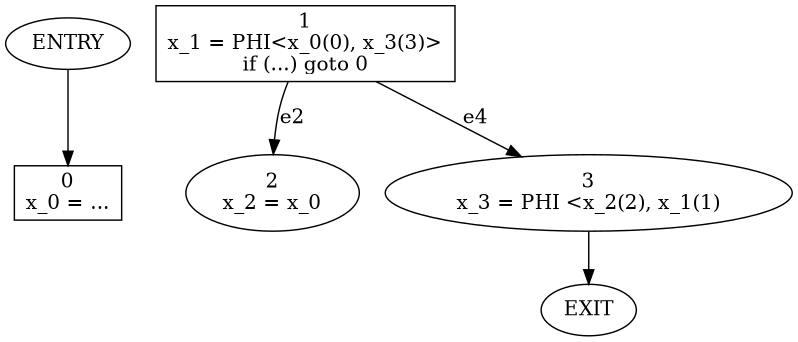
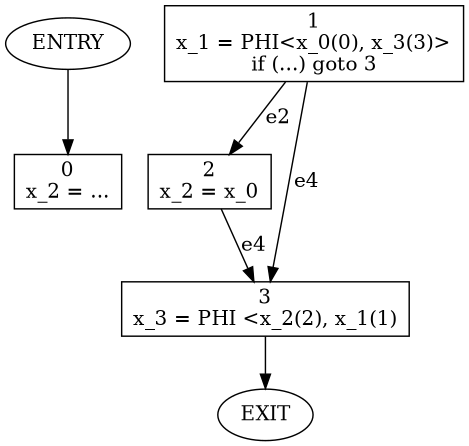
(305, 44) -> (314, 44)
(68, 193) -> (68, 182)
(273, 193) -> (210, 182)
(589, 193) -> (265, 309)
none -> (235, 239)
